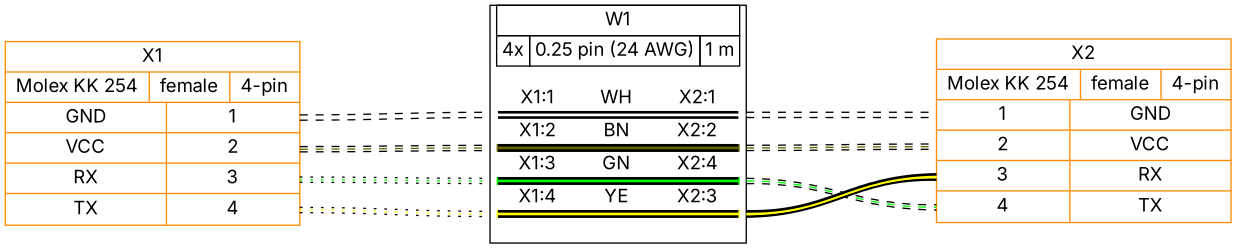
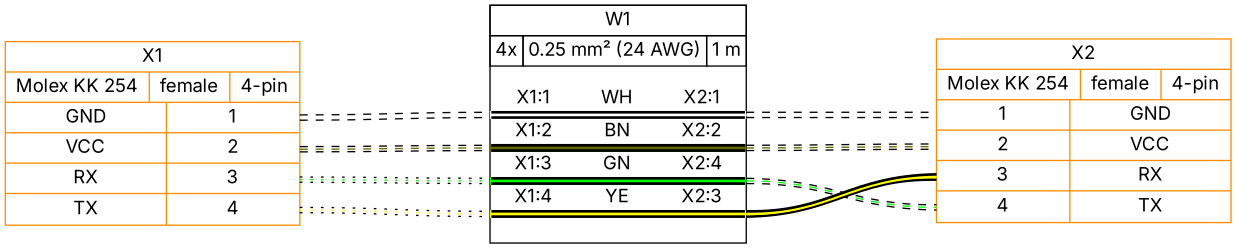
(615, 50) -> (615, 50)
